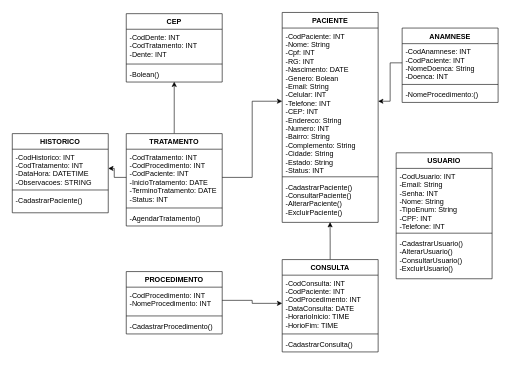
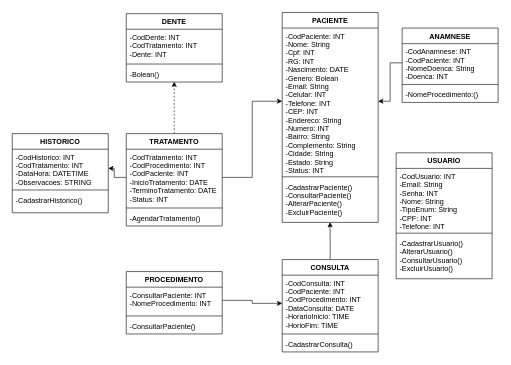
(174, 22) -> (174, 22)
(174, 109) -> (174, 109)
(55, 200) -> (56, 200)
(169, 295) -> (172, 295)
(177, 326) -> (168, 326)
